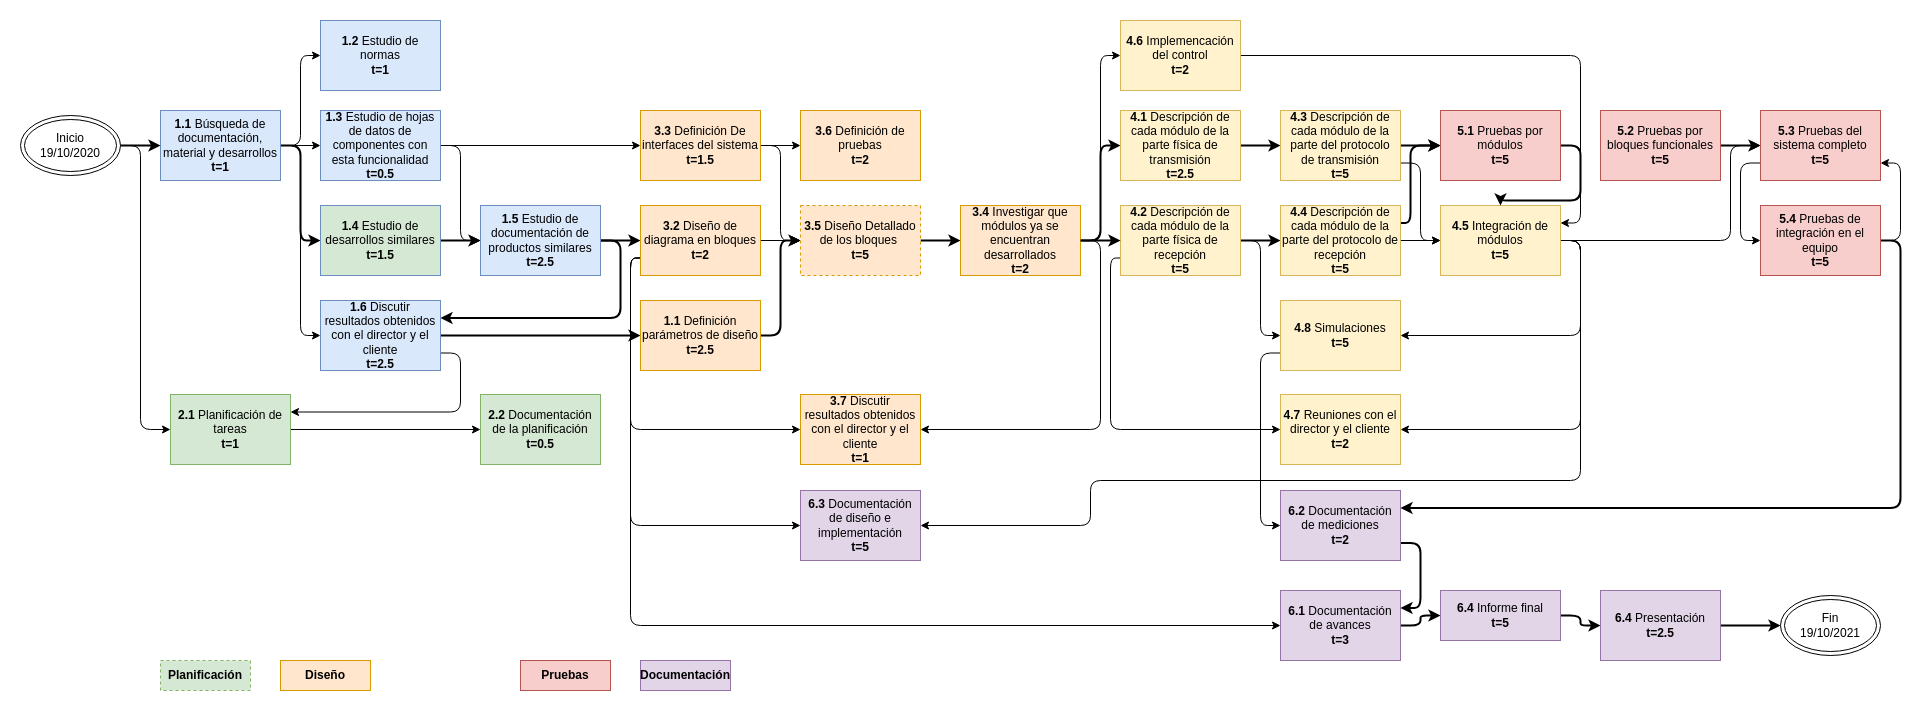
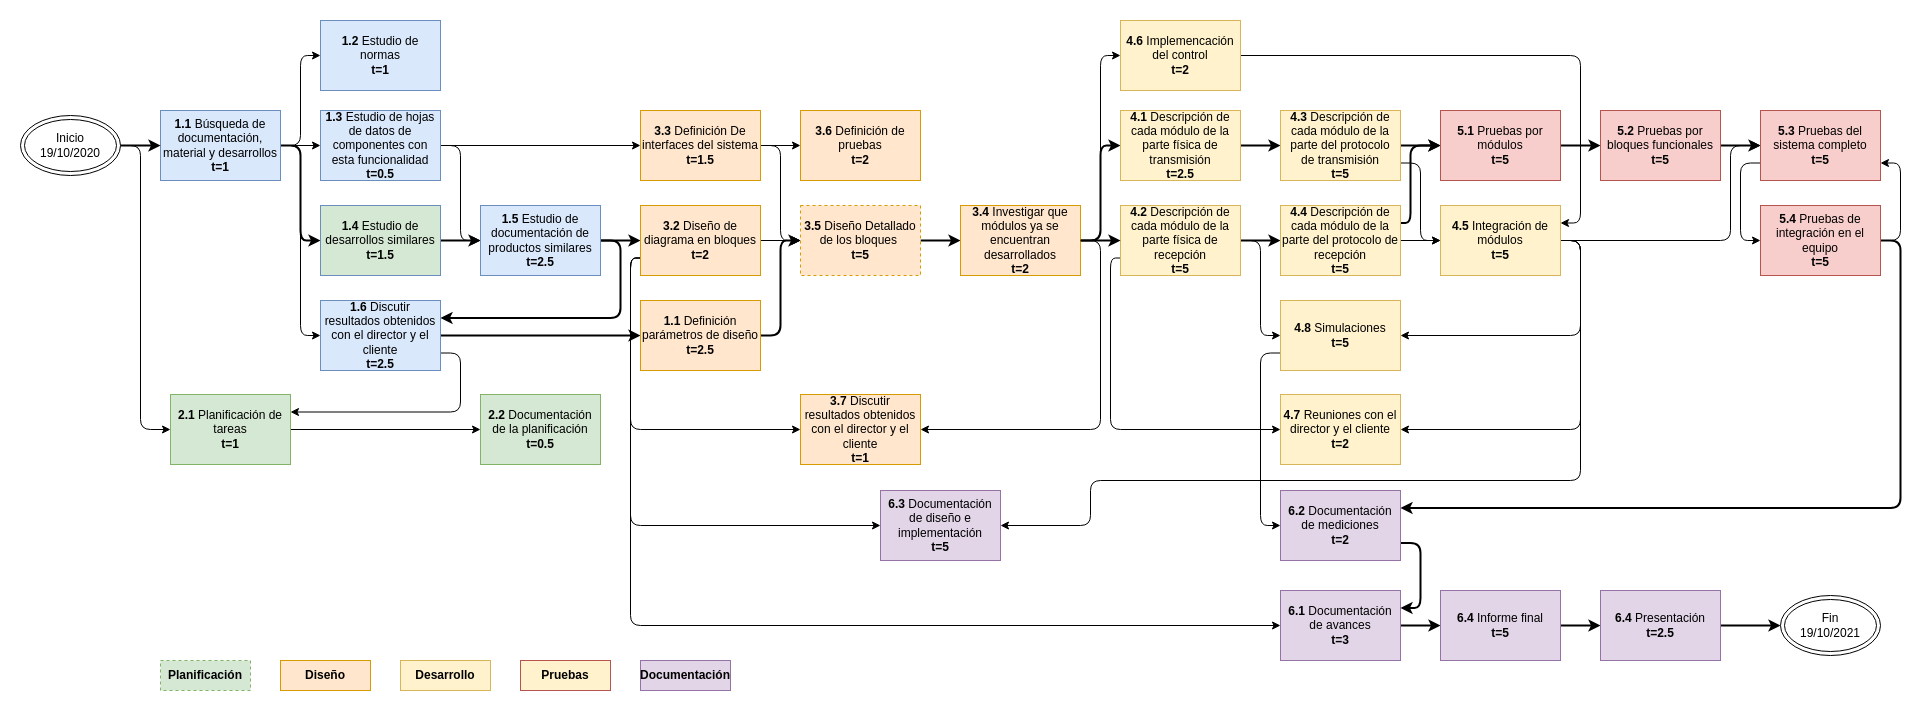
(1538, 201) -> (1582, 146)
(861, 526) -> (941, 526)
(1501, 616) -> (1501, 626)
none -> (446, 676)
(566, 676) -> (566, 676)
